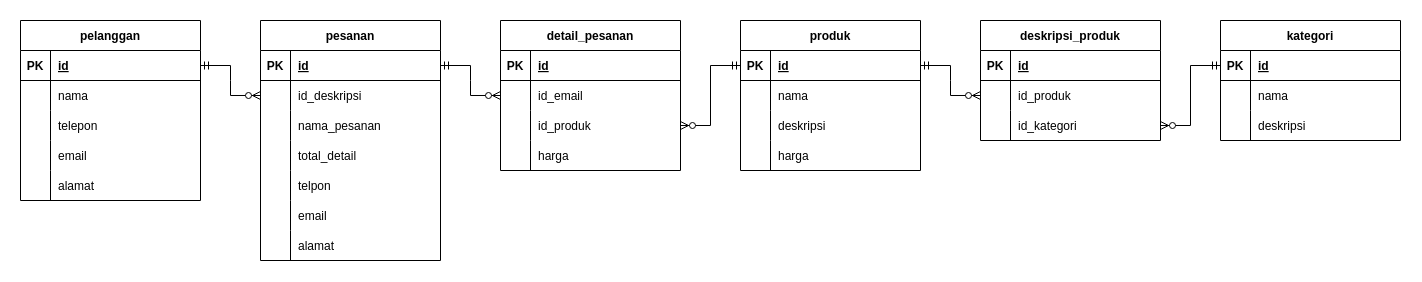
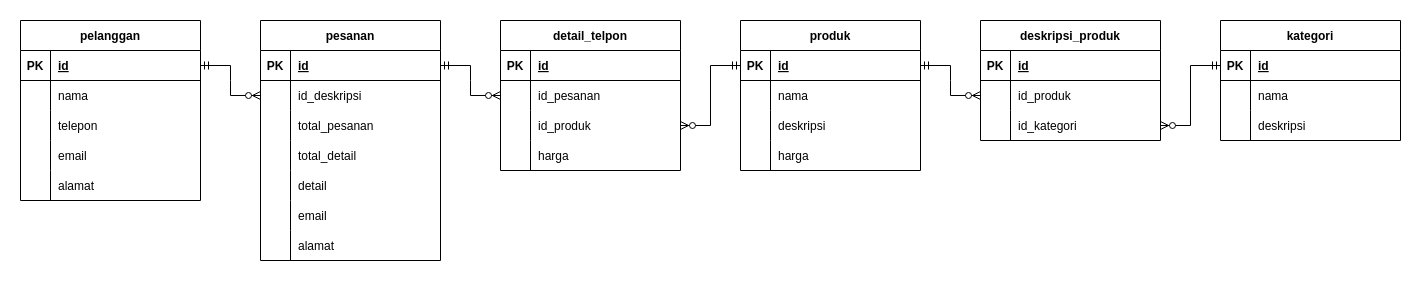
(590, 36) -> (590, 36)
(560, 96) -> (570, 96)
(338, 126) -> (340, 126)
(317, 186) -> (315, 186)
